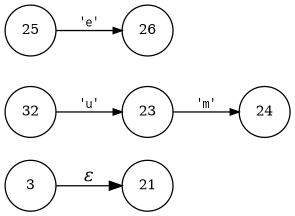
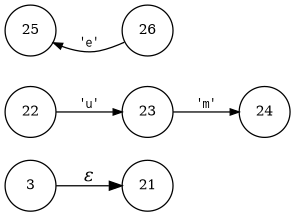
(85, 31) -> (94, 52)
(31, 112) -> (31, 112)
